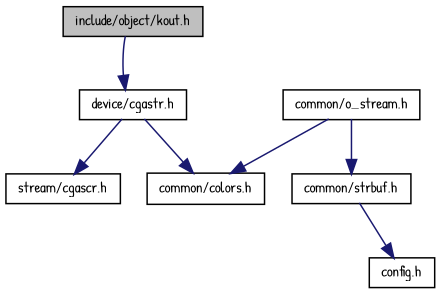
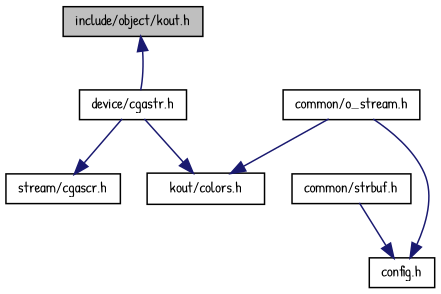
(123, 56) -> (143, 71)
(351, 139) -> (424, 172)
(206, 189) -> (206, 189)
